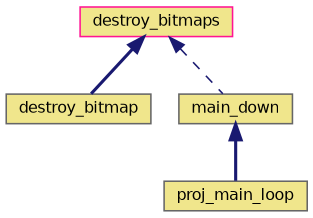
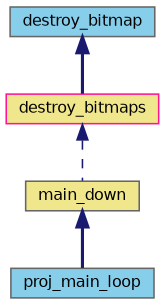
(112, 71) -> (82, 73)
(79, 109) -> (82, 22)
(236, 196) -> (82, 283)
